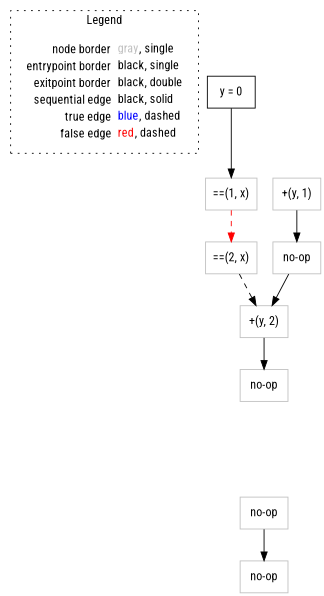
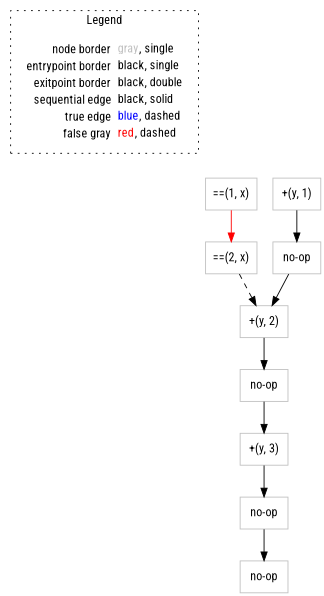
(231, 92) -> none
(87, 134) -> (89, 134)
(231, 222) -> (231, 222)
none -> (264, 449)
